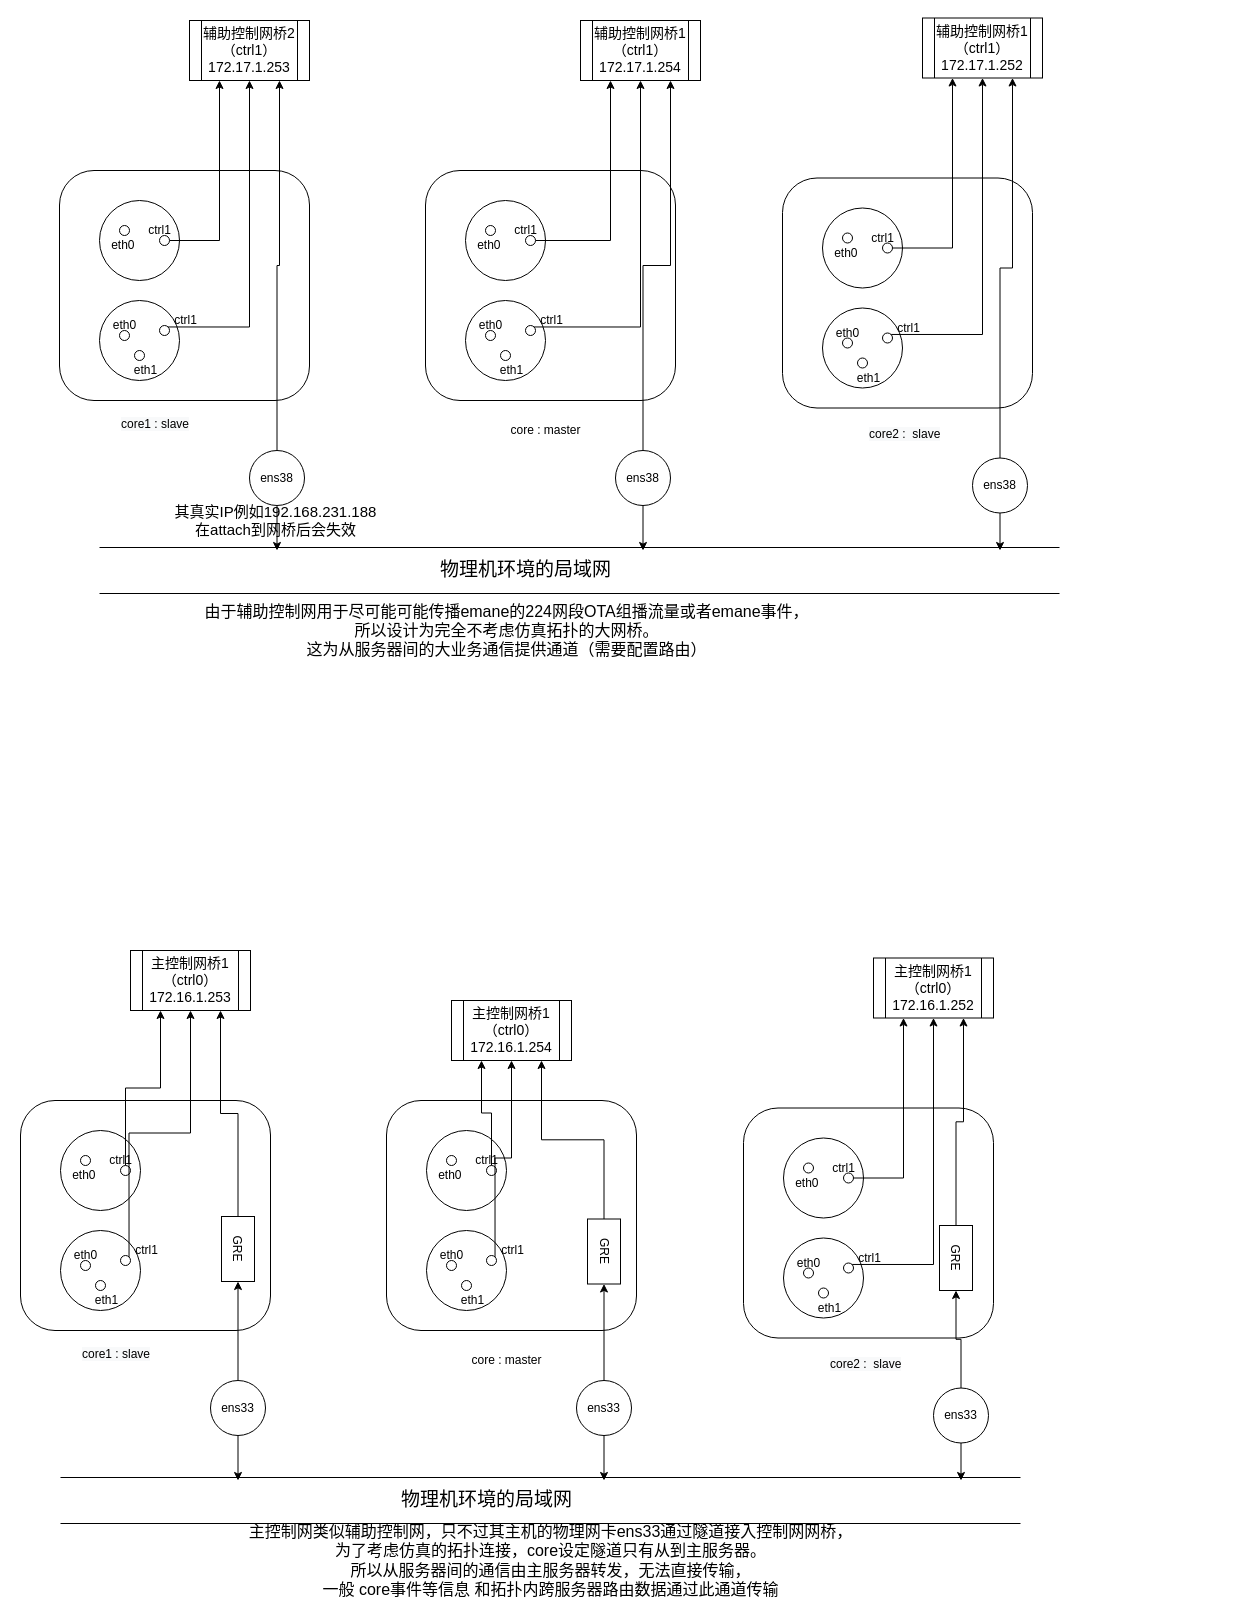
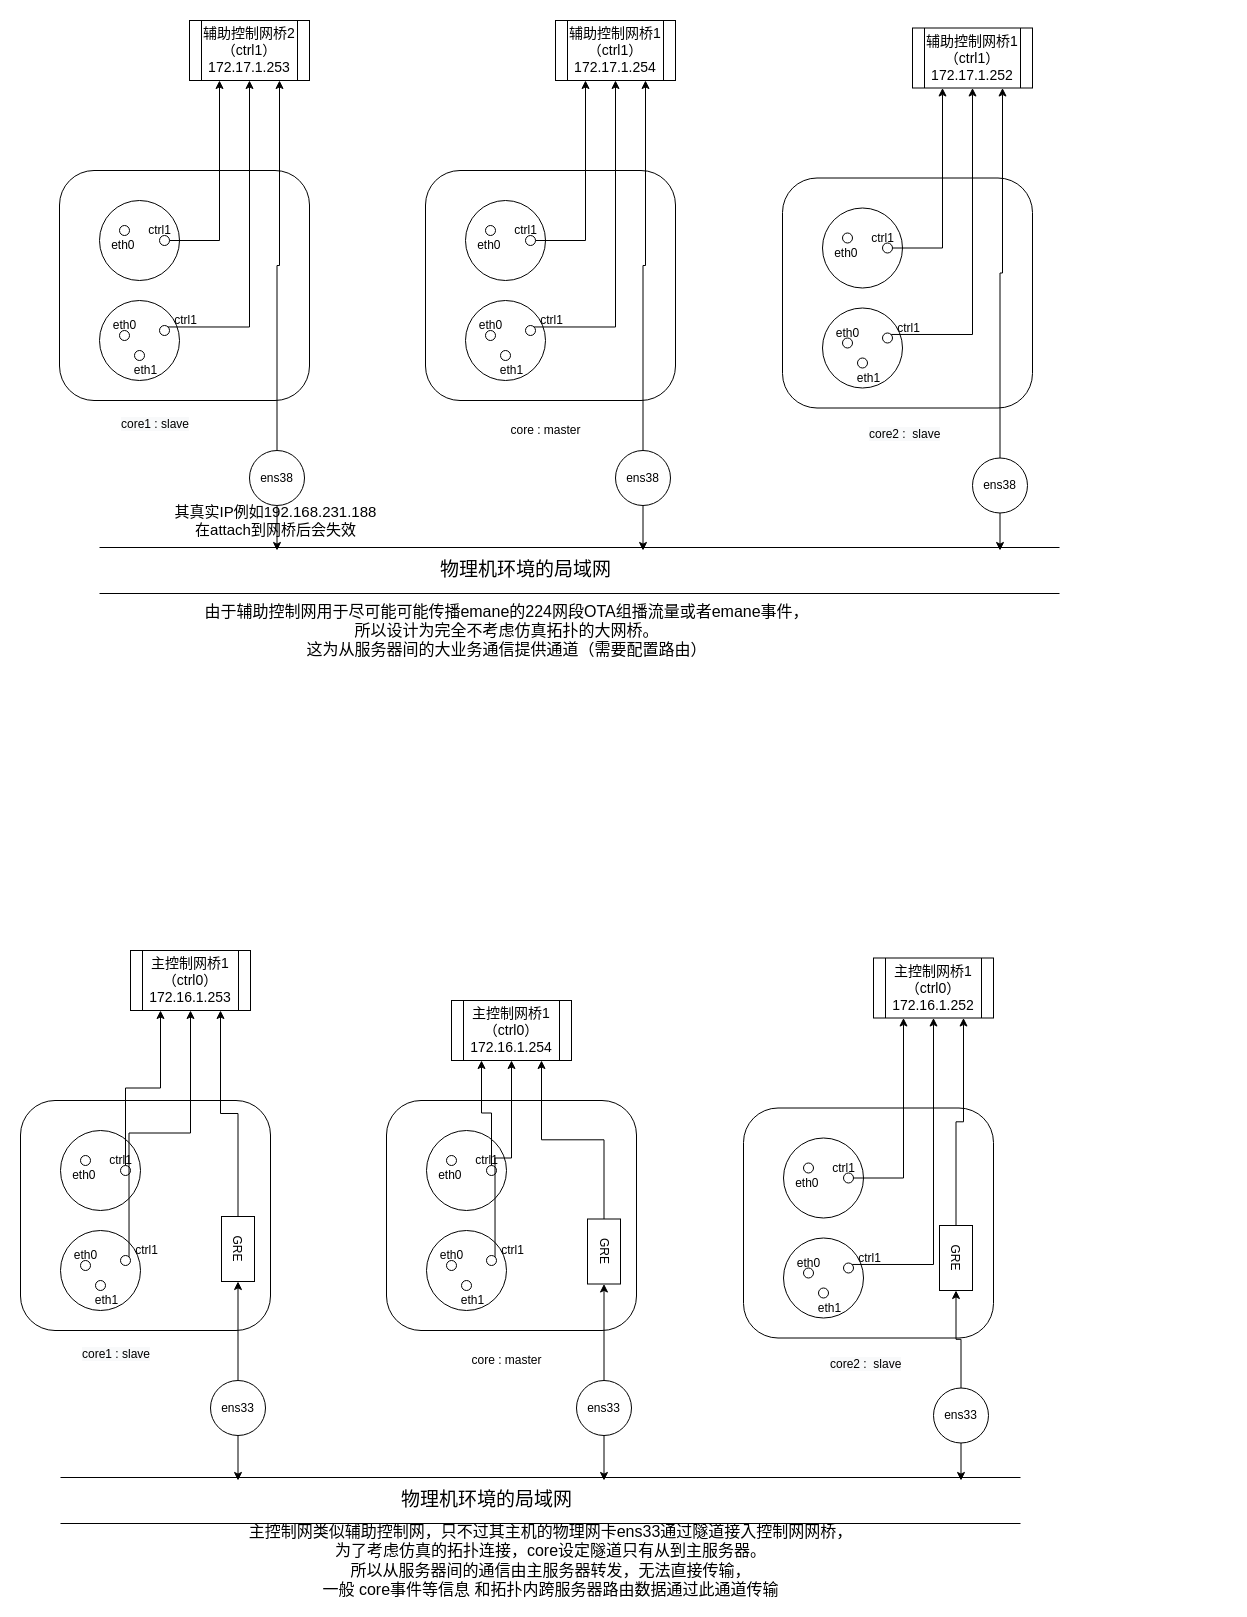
(983, 48) -> (973, 58)
(641, 51) -> (616, 51)
